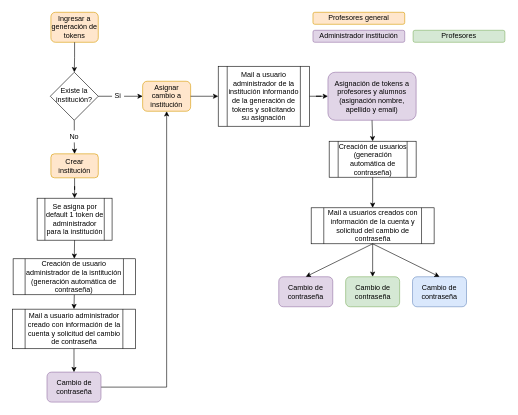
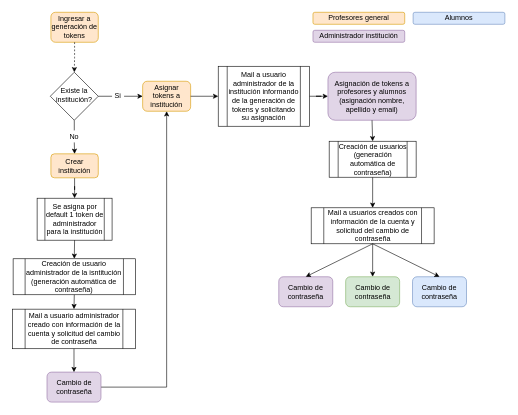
none -> (459, 18)
(459, 36) -> none
(74, 55) -> (74, 55)
(167, 96) -> (167, 96)
